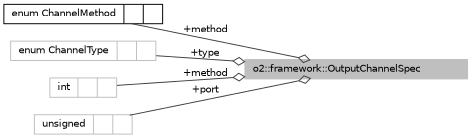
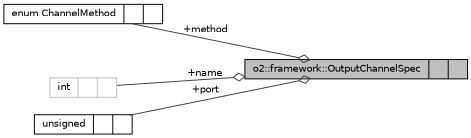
(83, 51) -> none
(356, 69) -> (356, 69)
(204, 74) -> (204, 74)
(83, 124) -> (83, 124)
